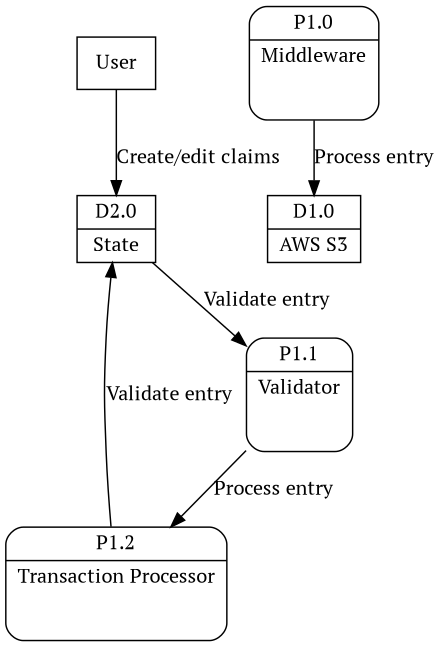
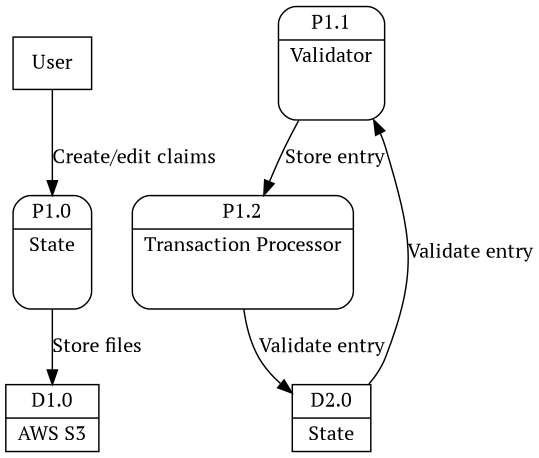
(314, 56) -> (52, 245)
(116, 135) -> (52, 135)
(374, 158) -> (97, 347)
(273, 489) -> (335, 158)
